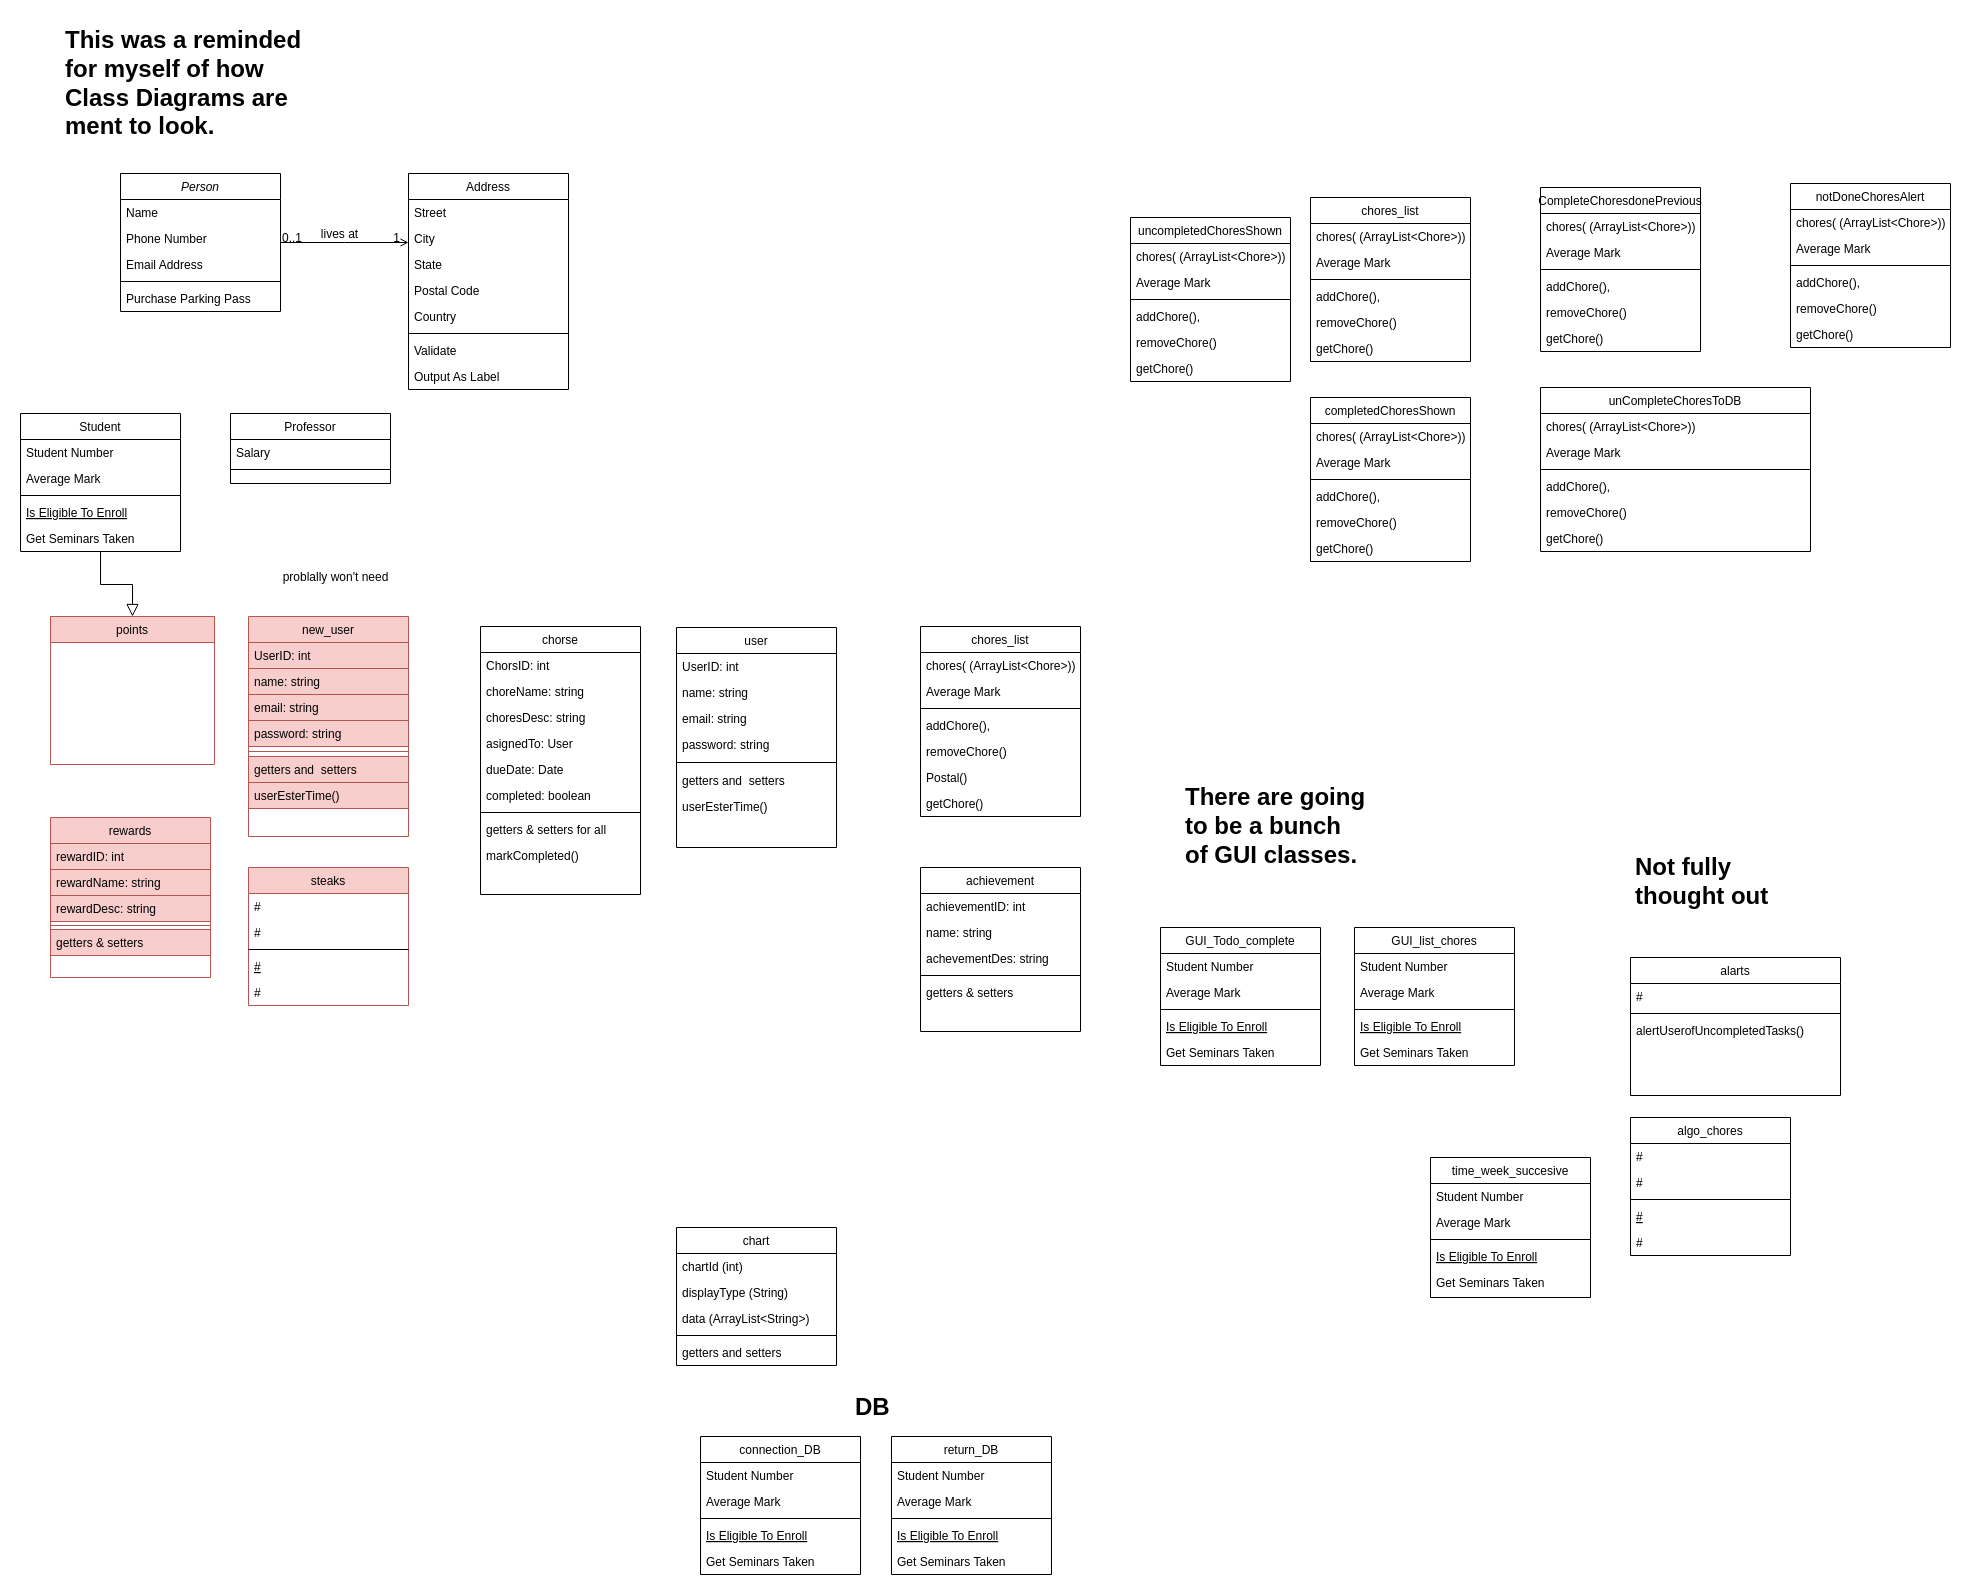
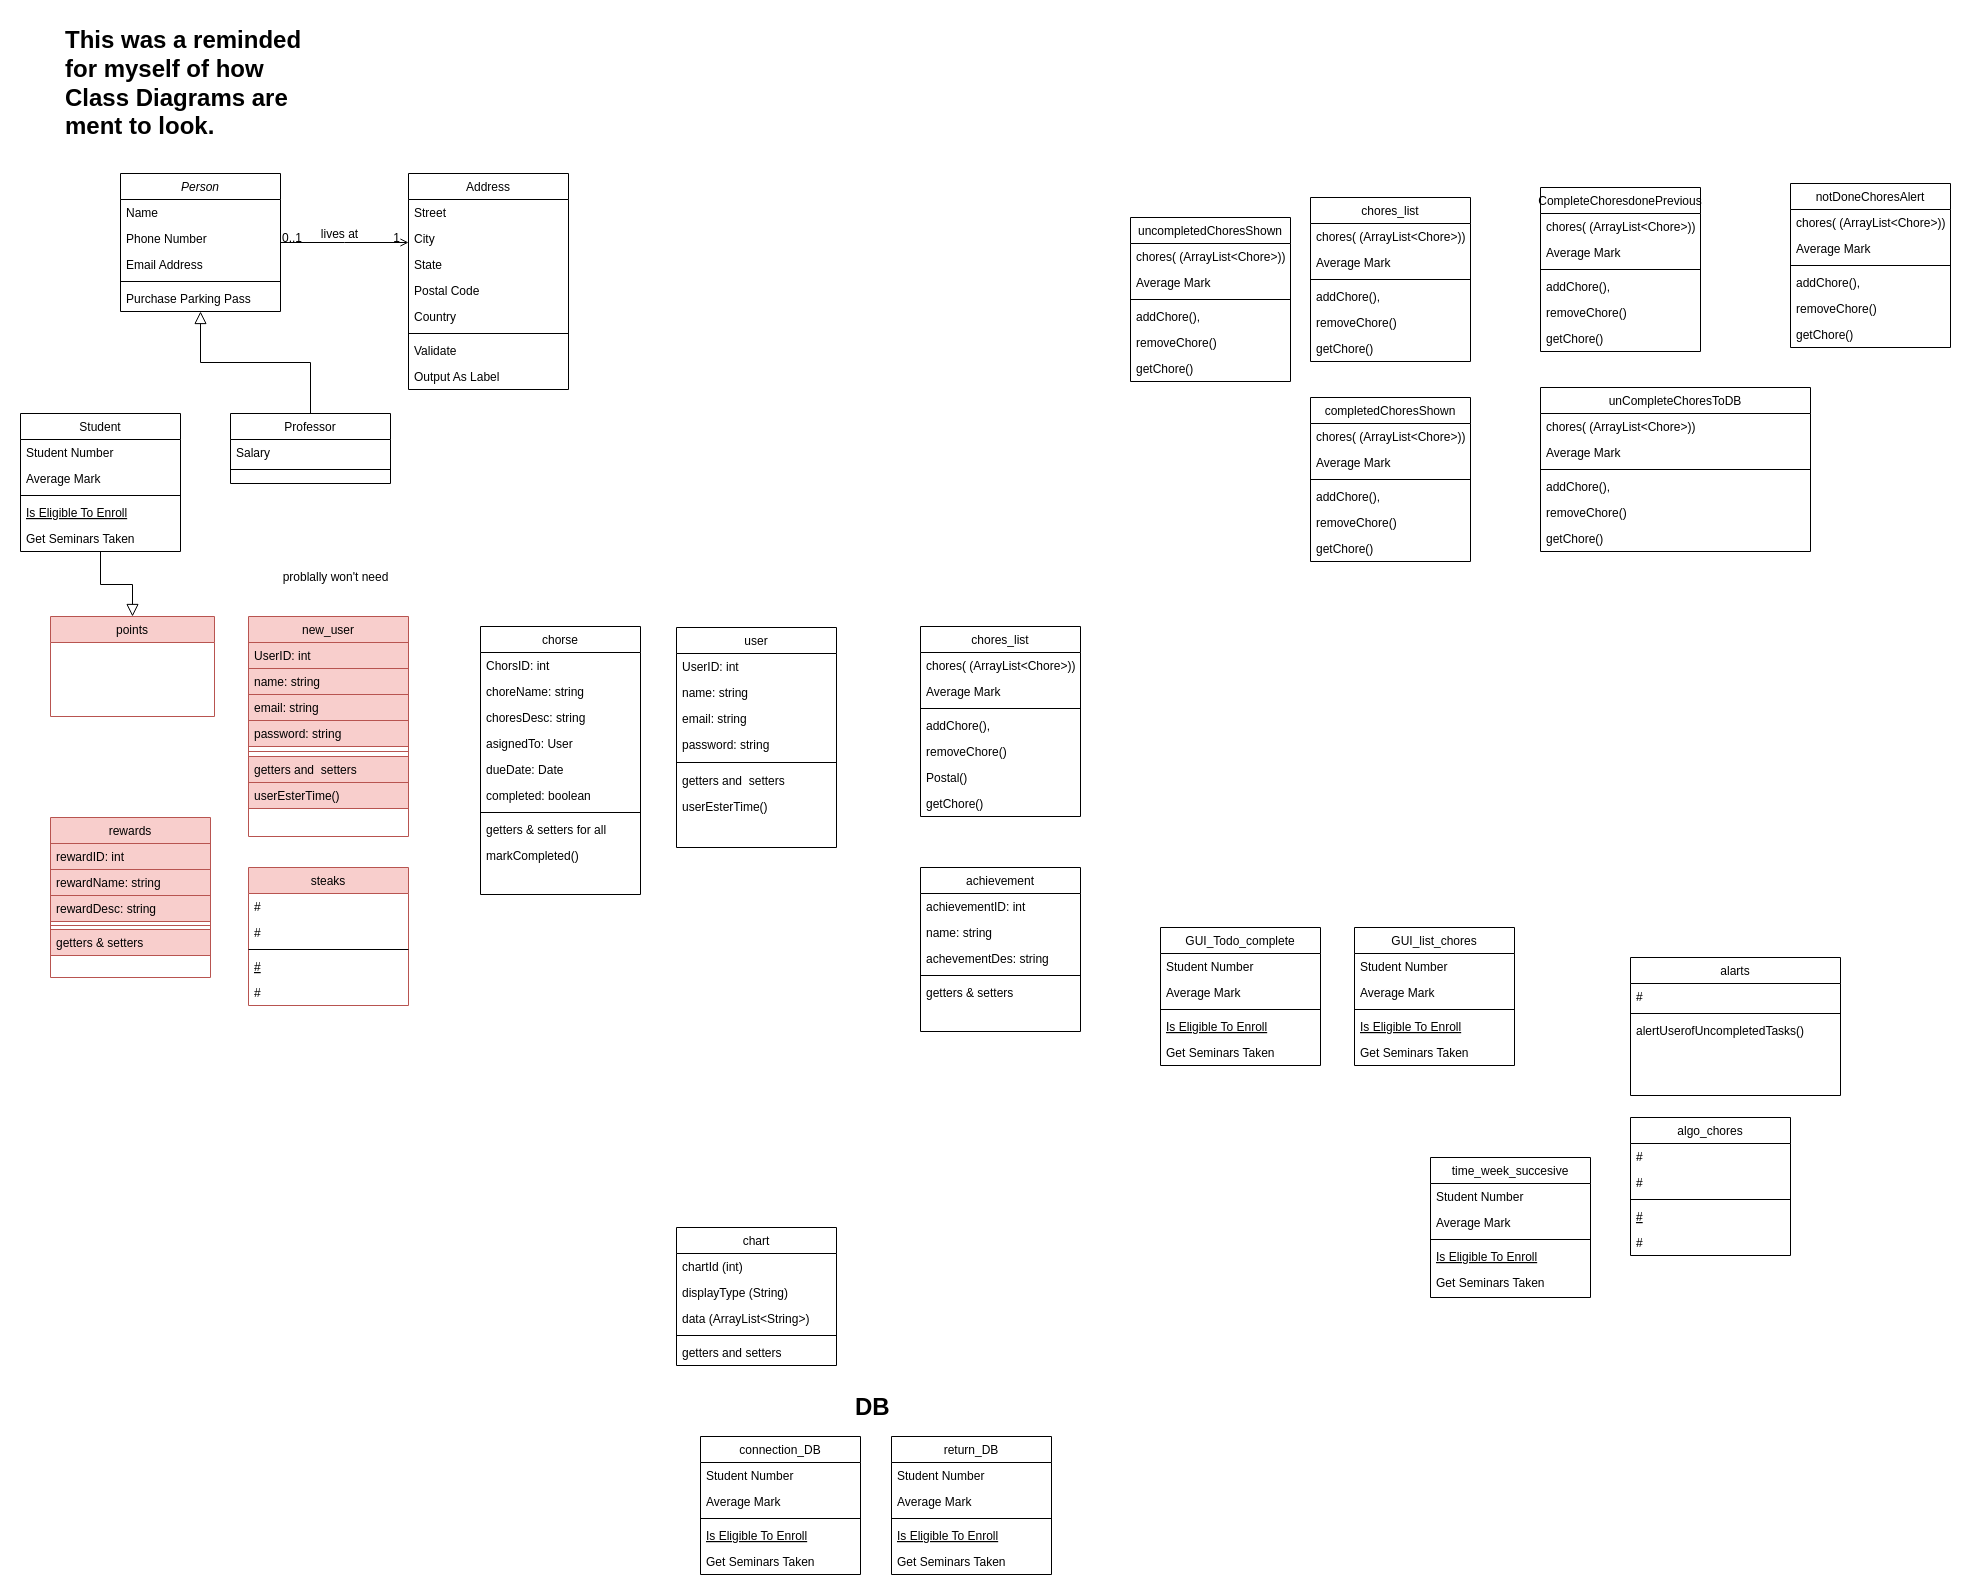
none -> (263, 363)
(133, 691) -> (133, 667)
(1276, 838) -> none
(1726, 893) -> none
